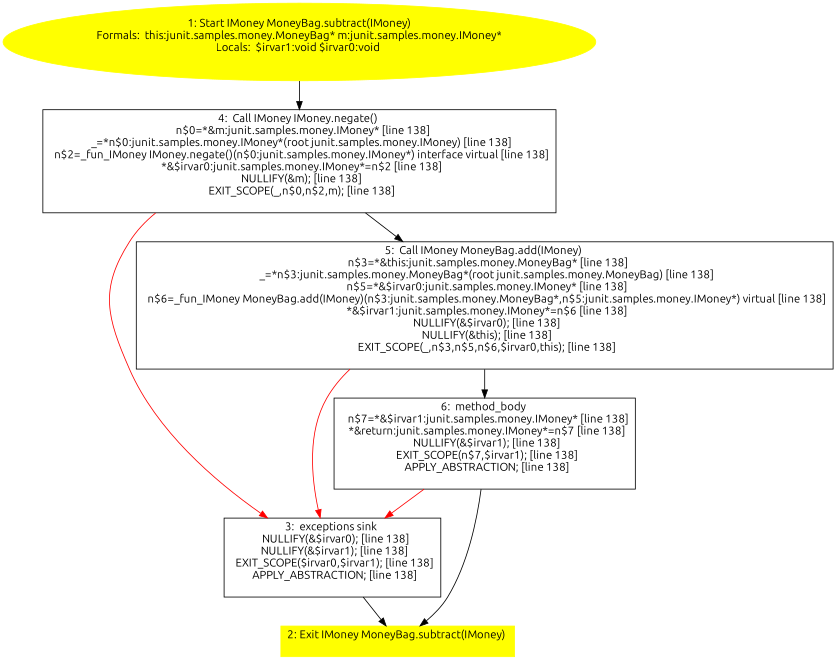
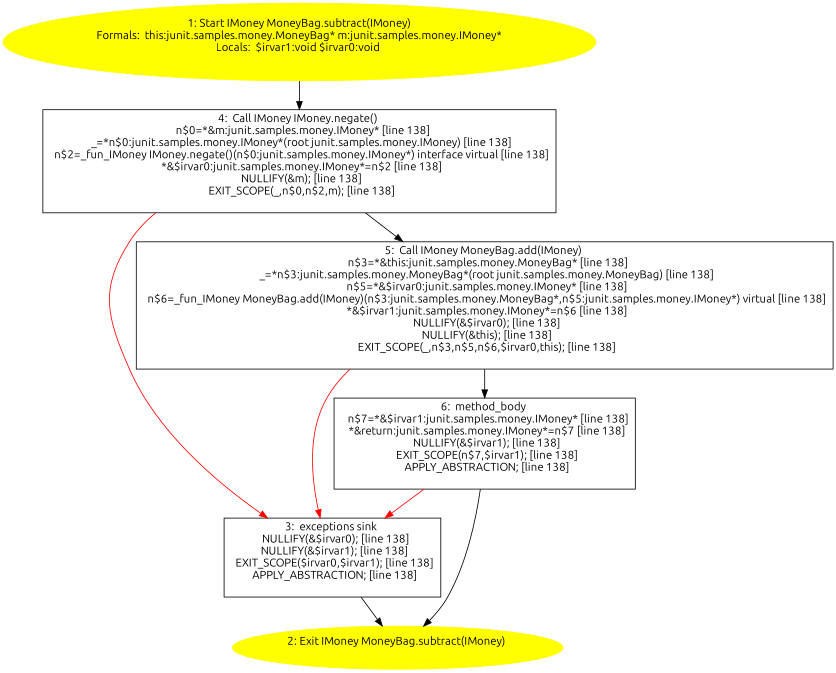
(398, 641) -> (398, 648)
